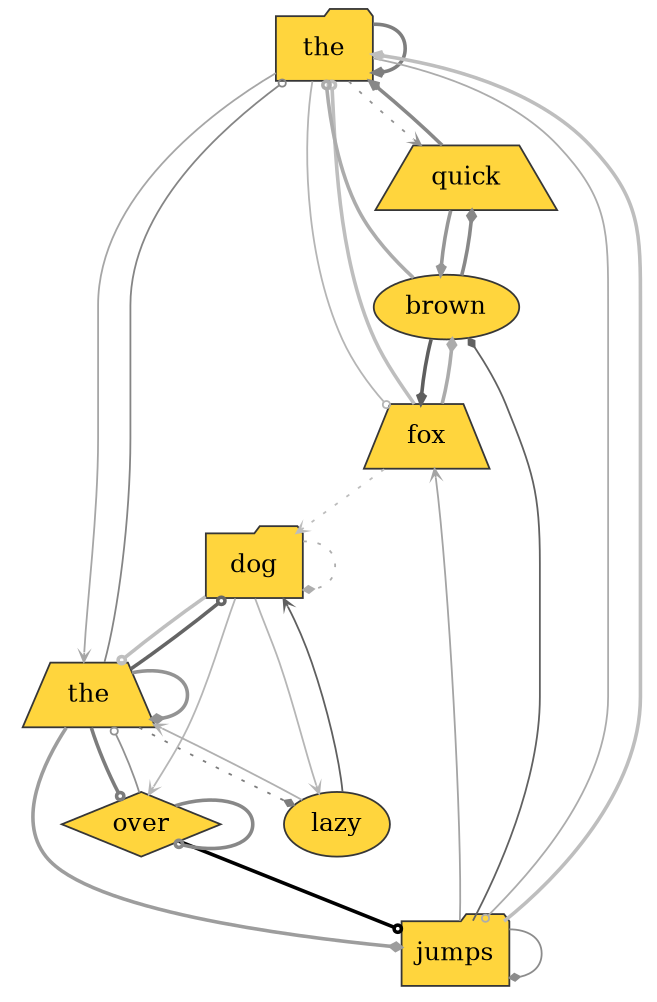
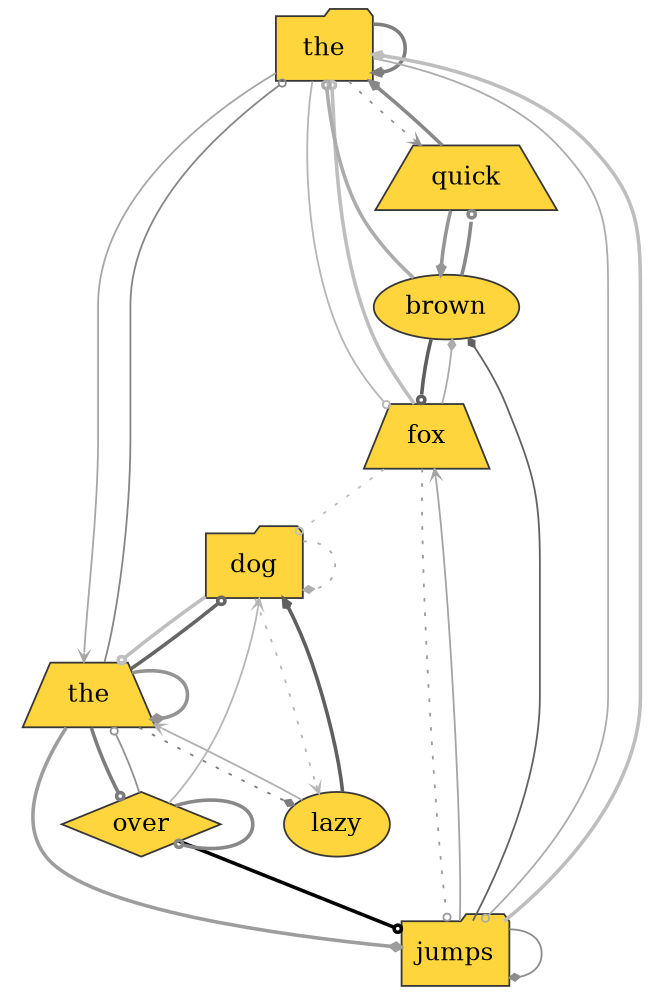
(467, 249) -> (467, 249)
(425, 367) -> (425, 367)
(448, 377) -> (448, 377)
(343, 499) -> (343, 499)
(289, 691) -> (289, 691)
none -> (429, 691)
(201, 696) -> (227, 712)
(323, 697) -> (323, 697)
